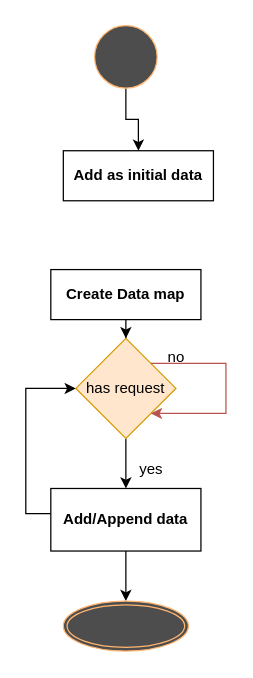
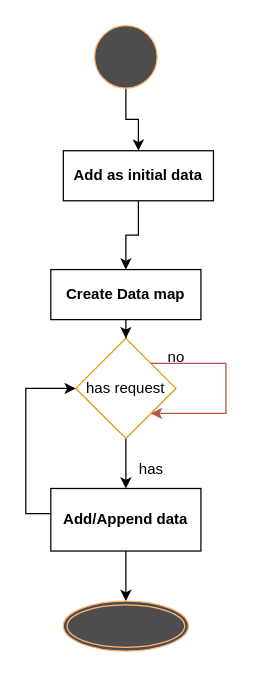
none -> (136, 235)
(126, 388) -> (126, 388)
(151, 469) -> (151, 469)
